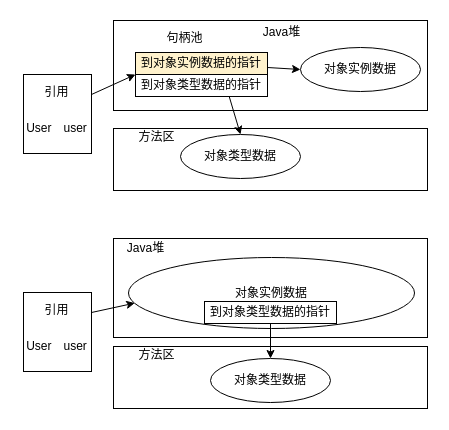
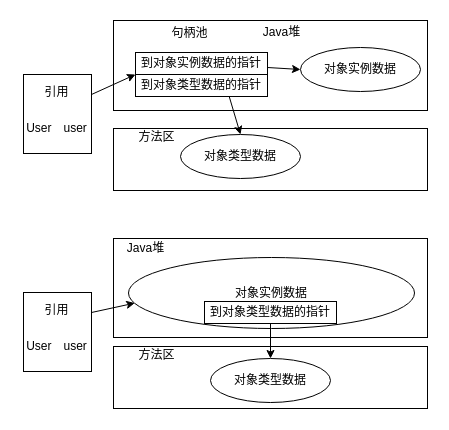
(185, 39) -> (190, 34)
(202, 64) -> (202, 64)
